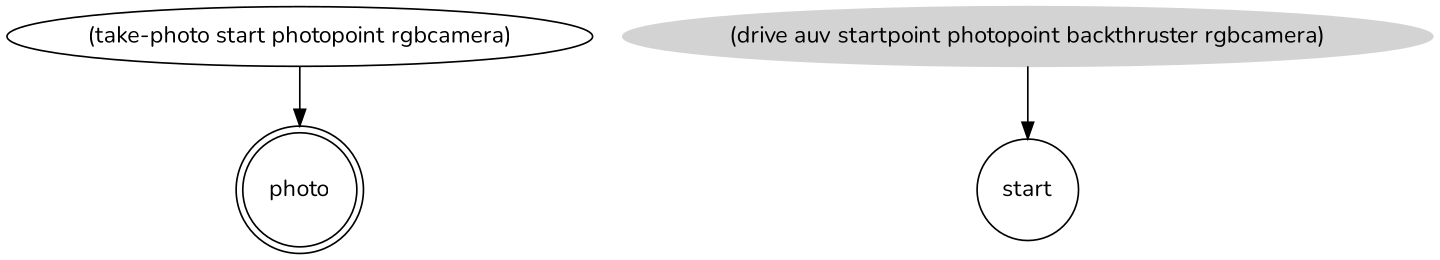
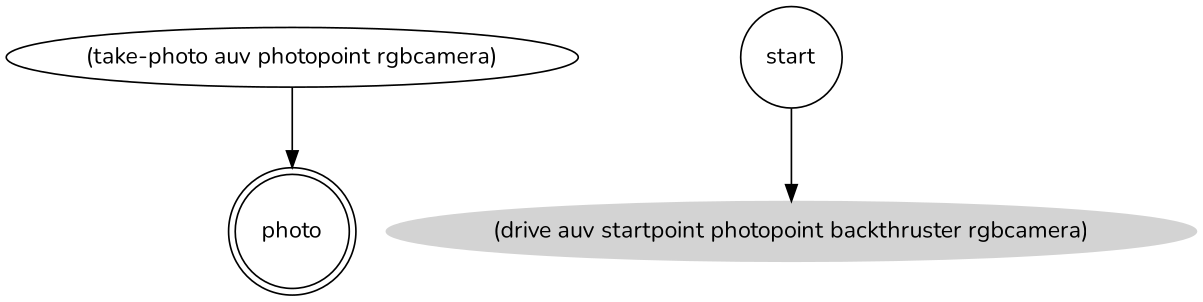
(300, 36) -> (292, 57)
(1028, 94) -> (791, 146)
